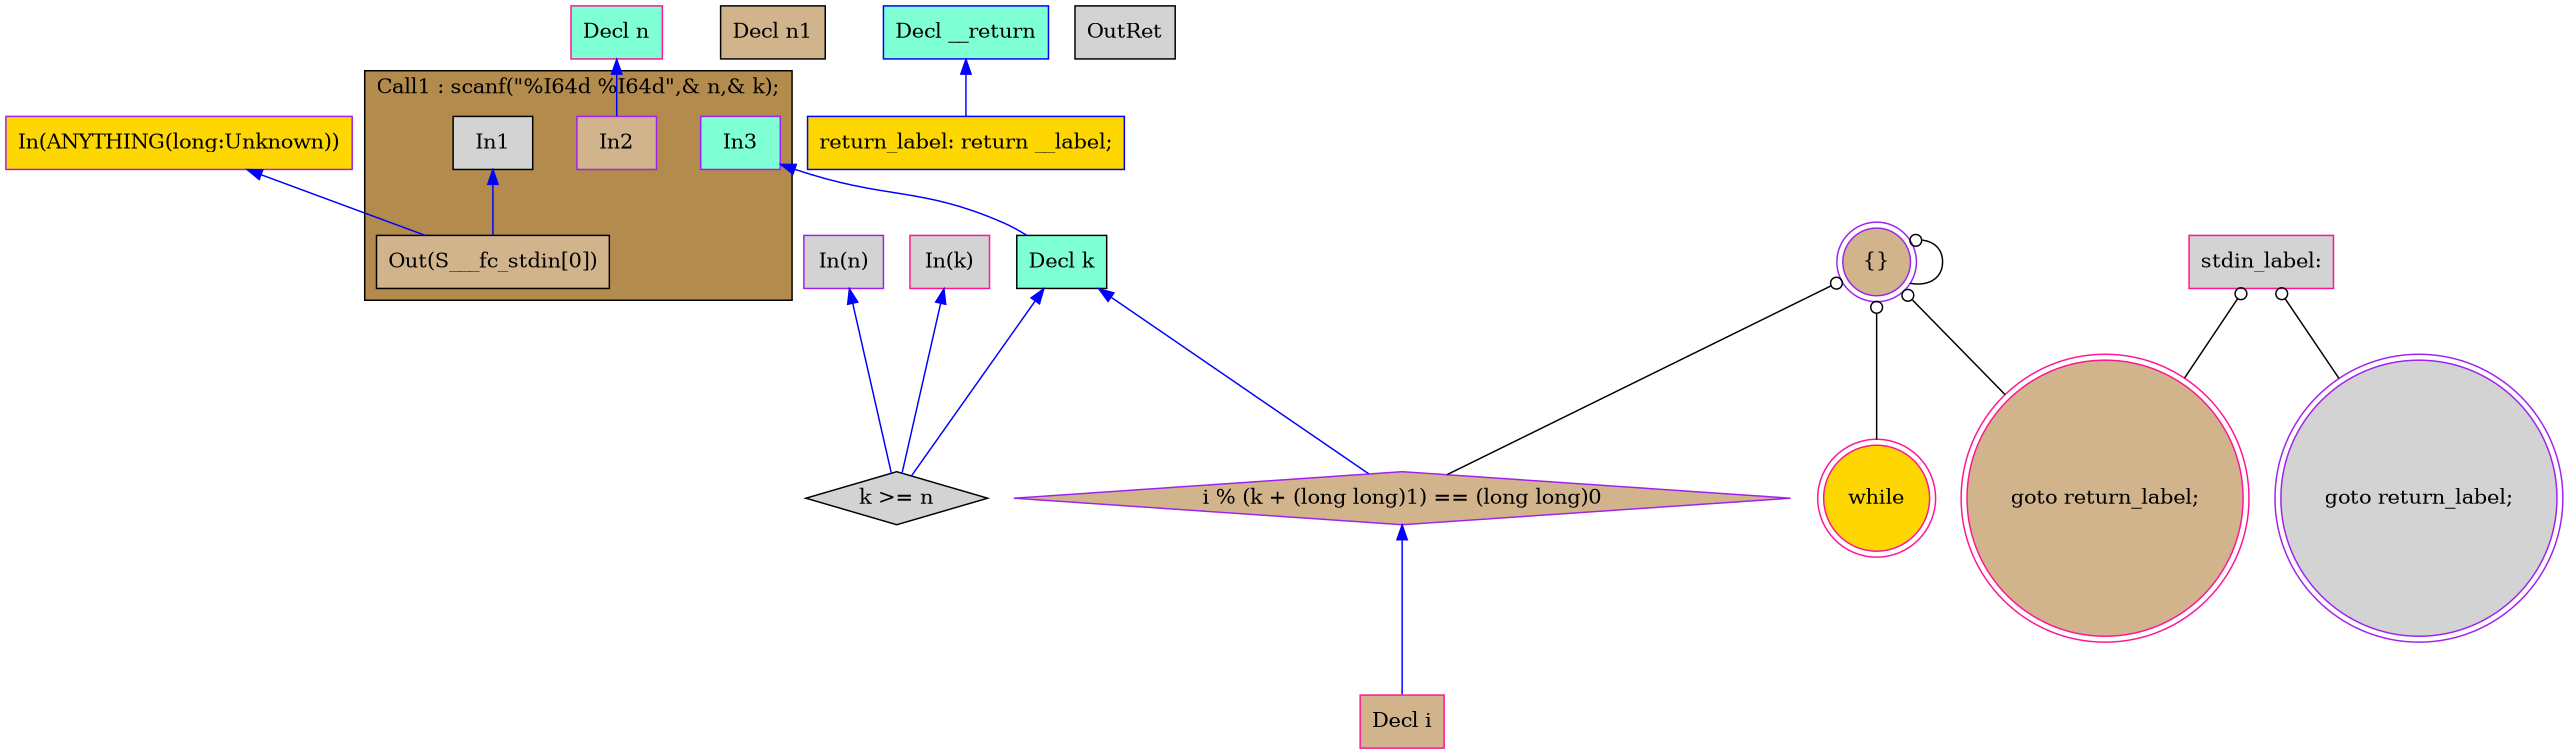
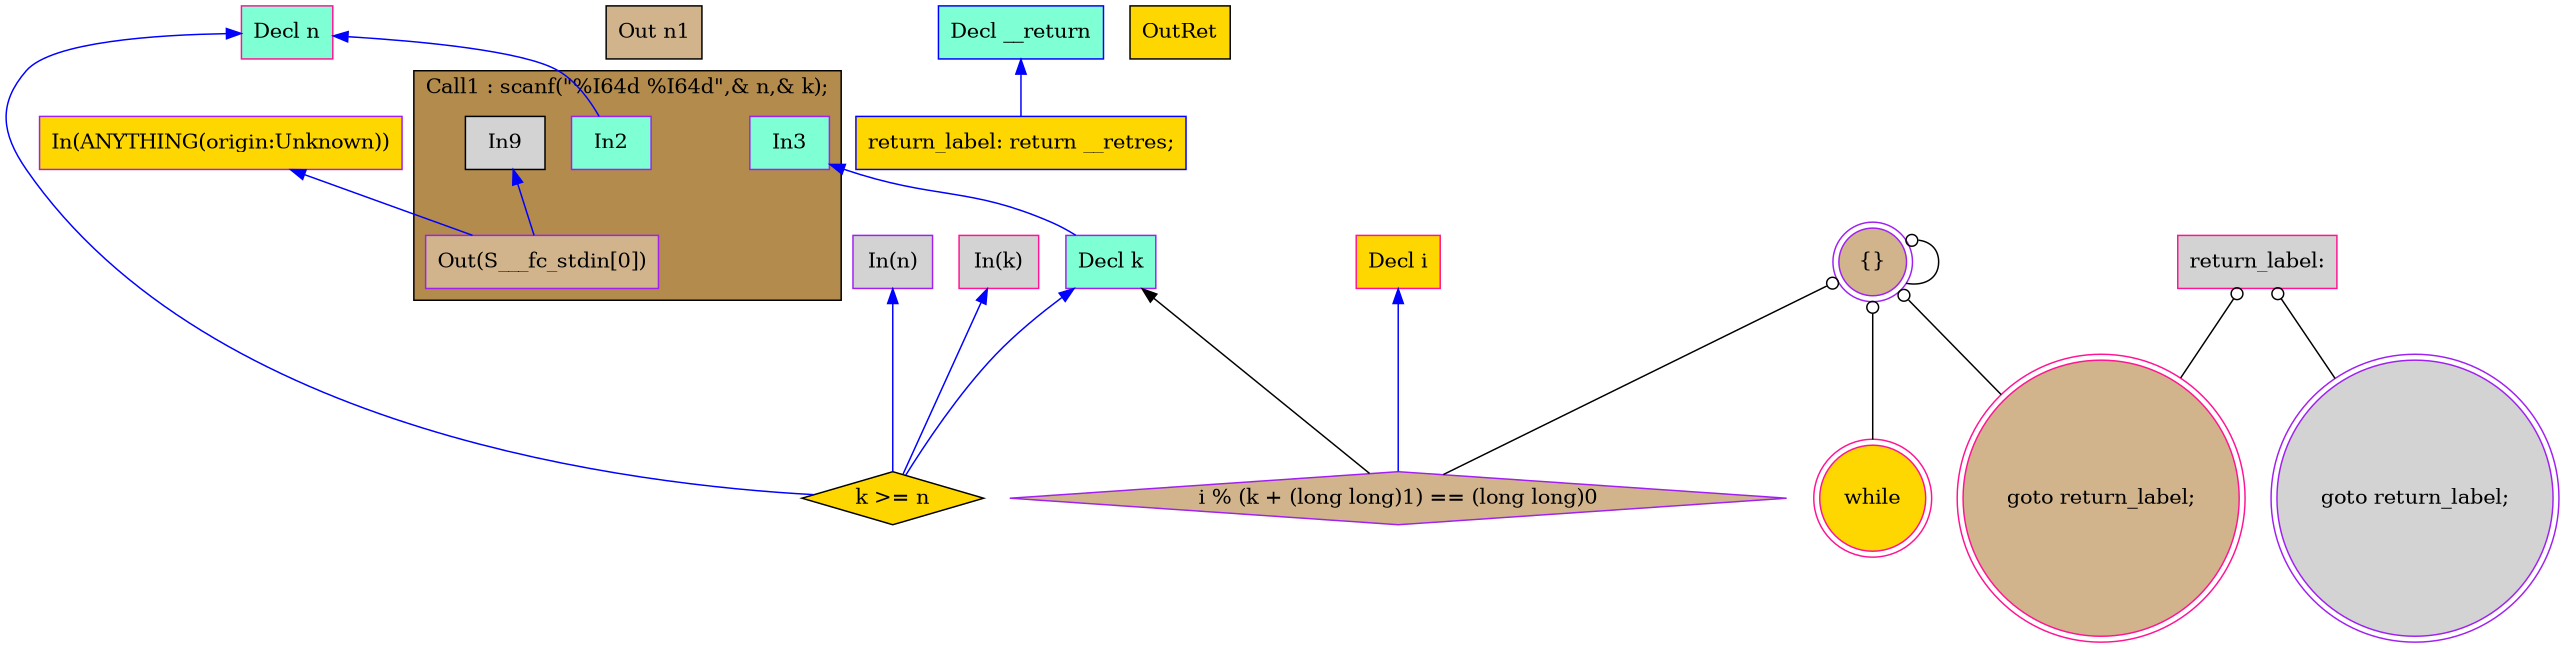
(773, 32) -> (654, 32)
(1125, 32) -> (1180, 32)
(179, 143) -> (221, 143)
(493, 143) -> (505, 143)
(617, 143) -> (611, 143)
(966, 143) -> (1021, 143)
(493, 262) -> (542, 262)
(1062, 262) -> (1111, 262)
(2261, 262) -> (2257, 262)
none -> (239, 350)
(1240, 386) -> (1262, 386)
(897, 498) -> (893, 498)
(1402, 617) -> (1398, 388)
(1402, 722) -> (1398, 262)
